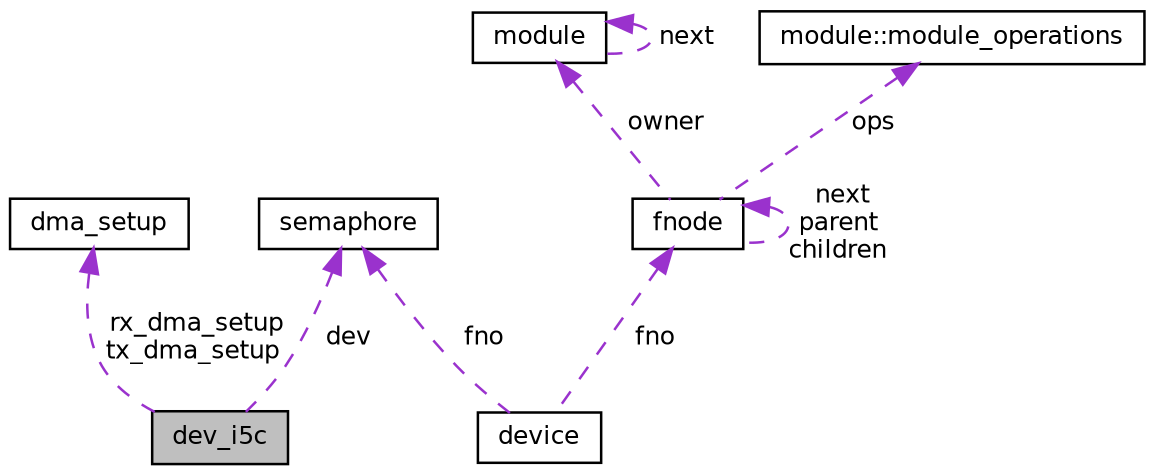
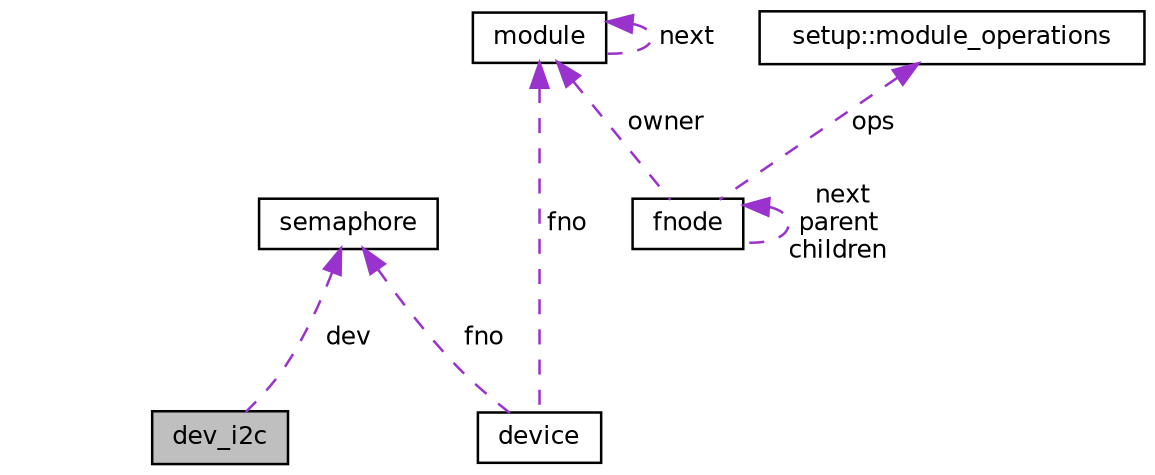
(952, 38) -> (952, 38)
(99, 224) -> none
(607, 341) -> (540, 250)
(220, 438) -> (220, 438)
